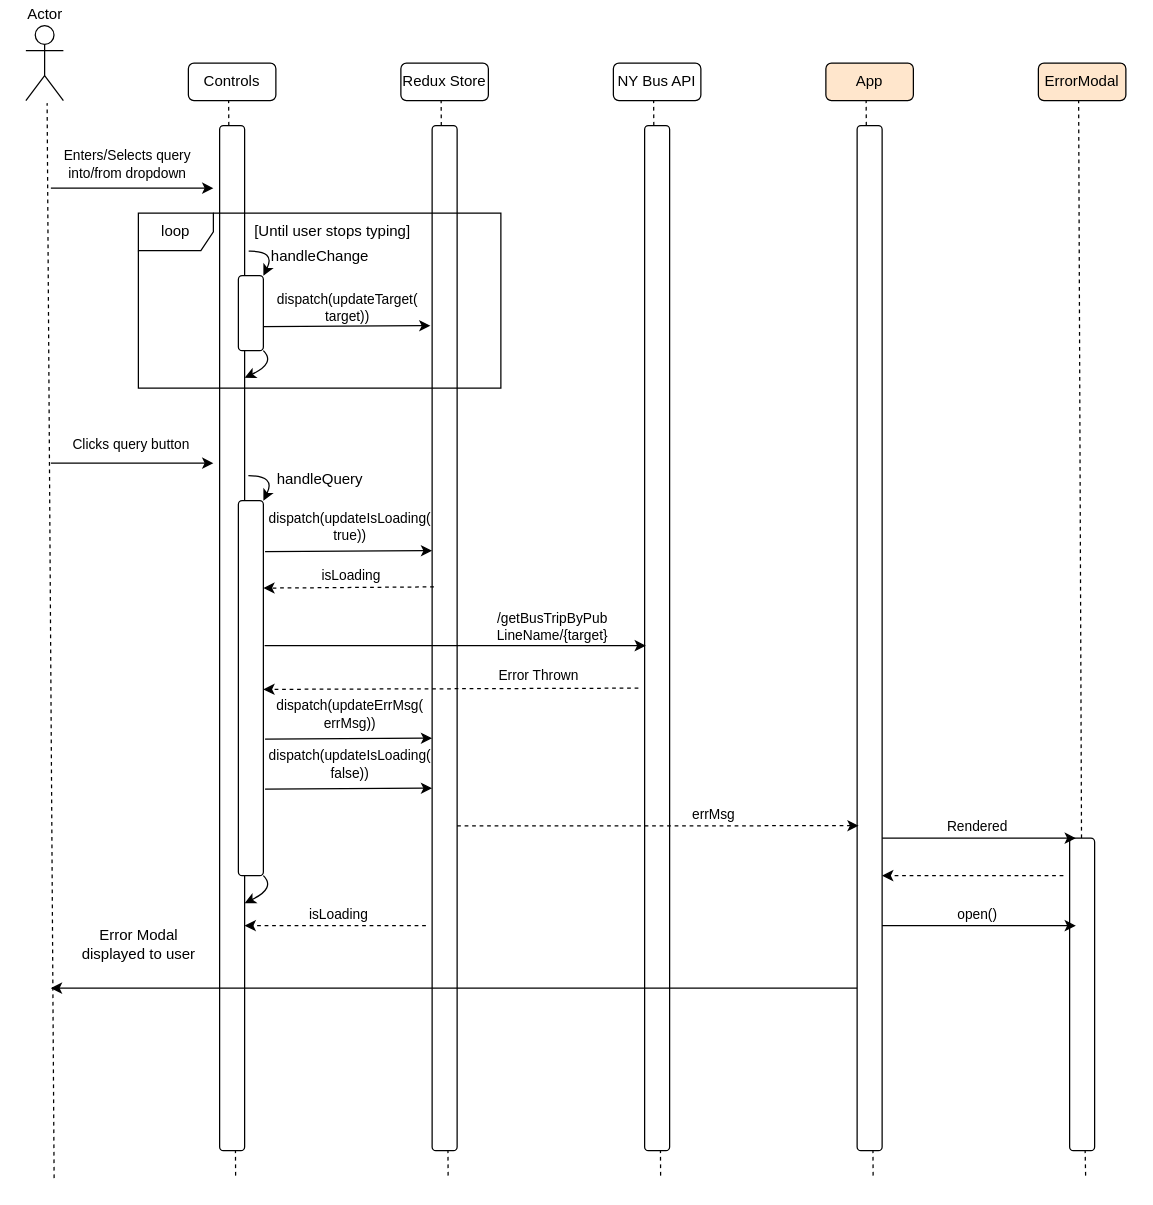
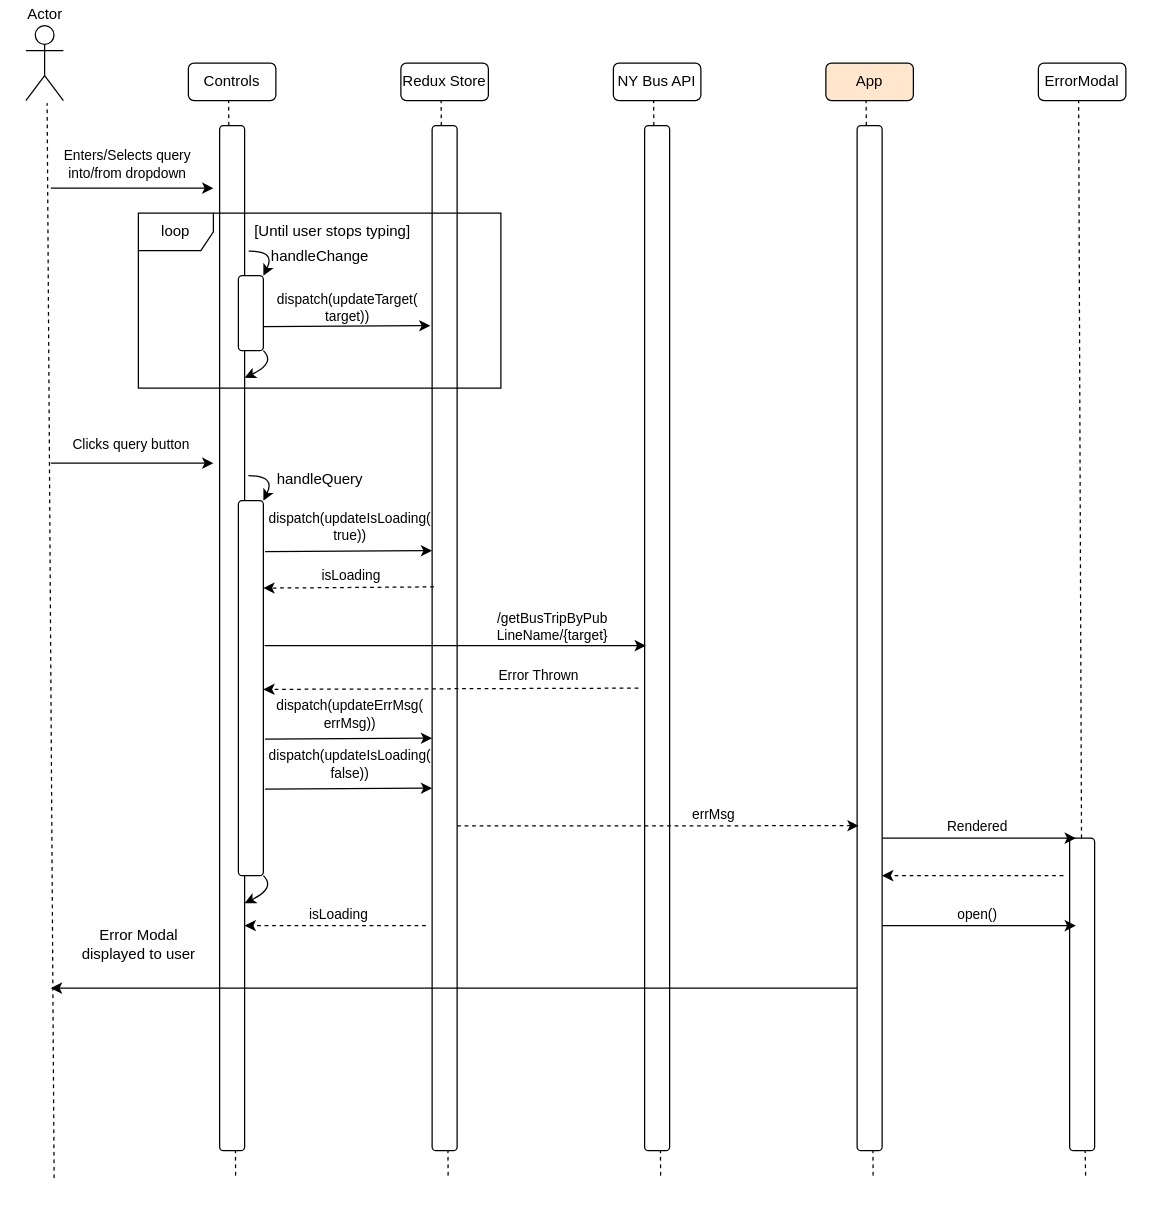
(1082, 82) -> (1082, 82)
